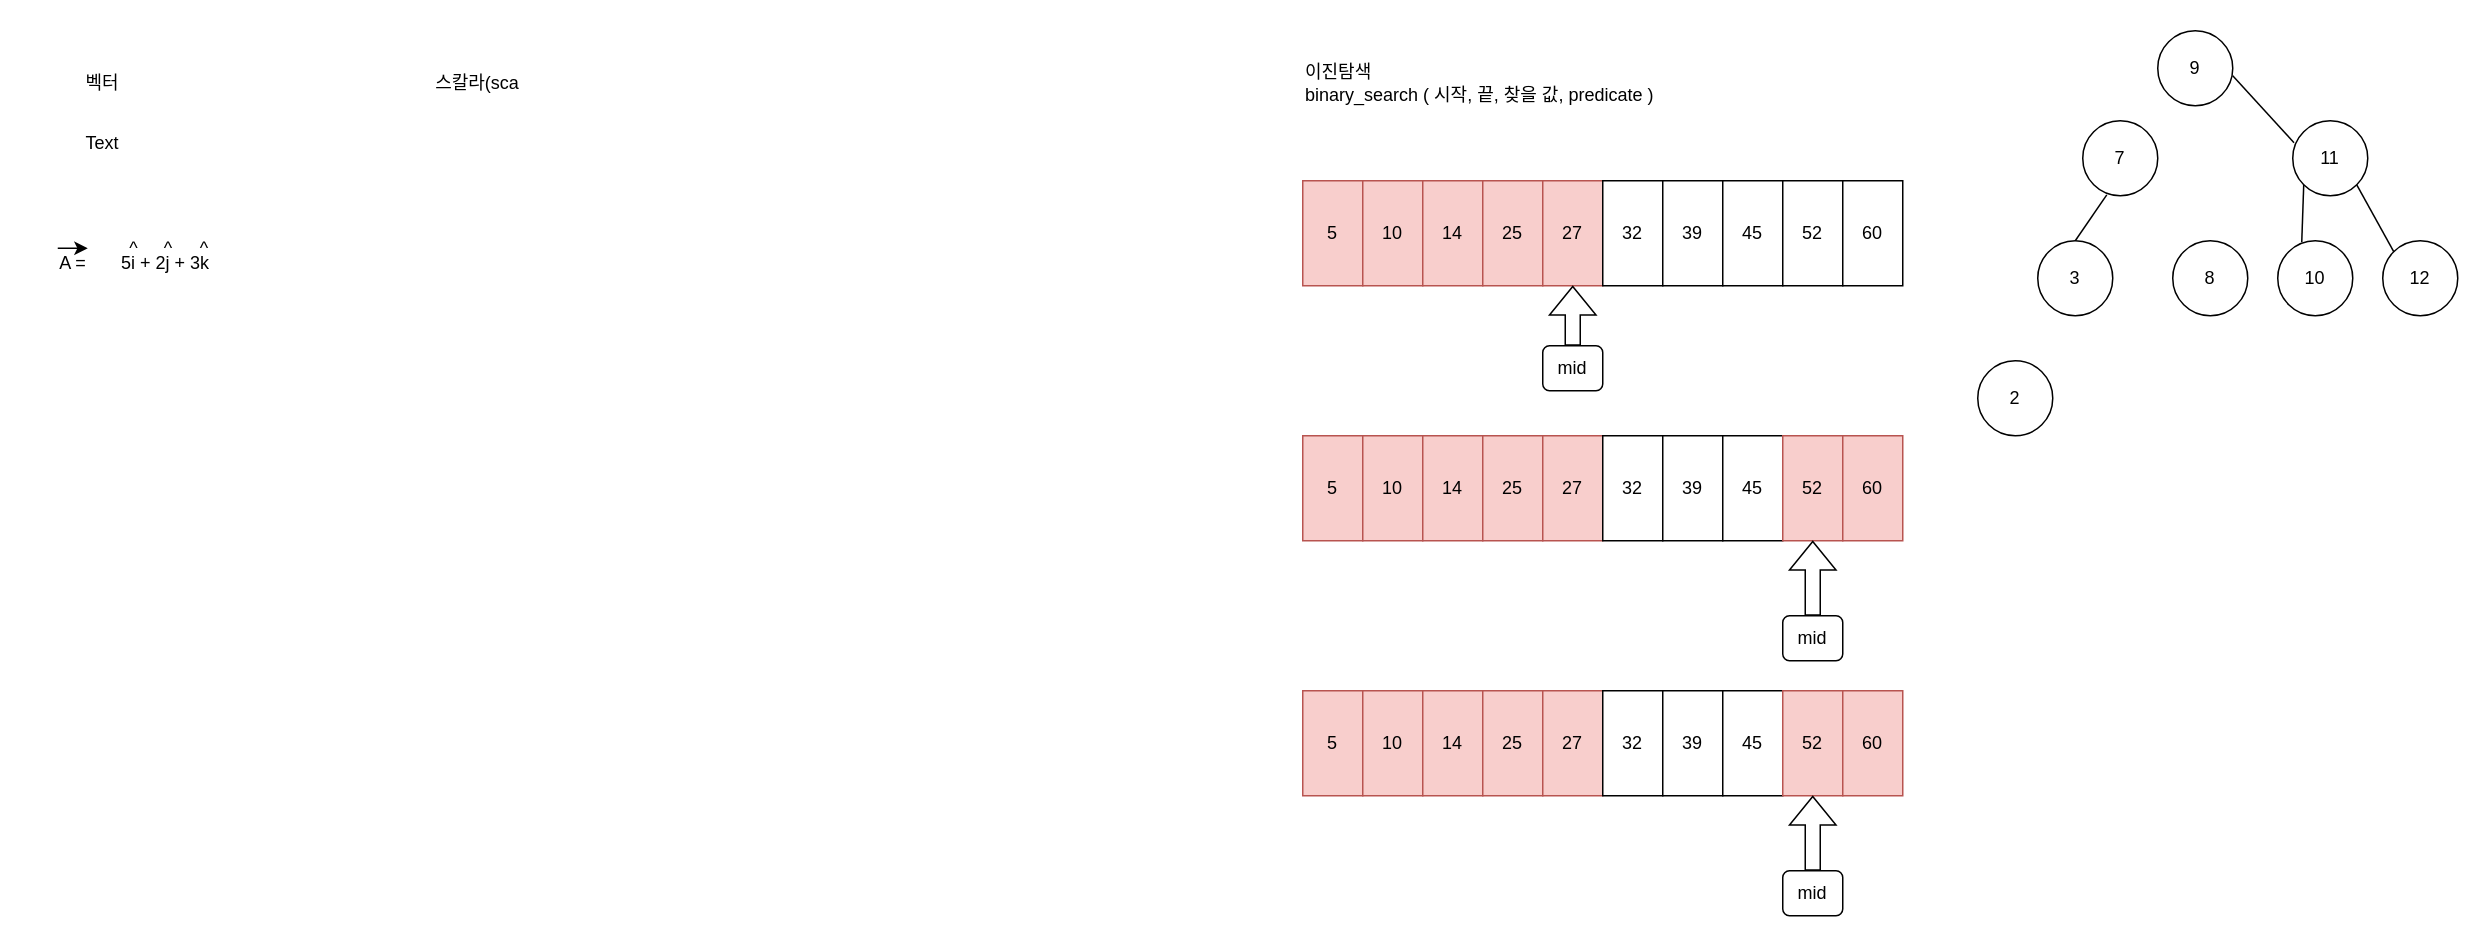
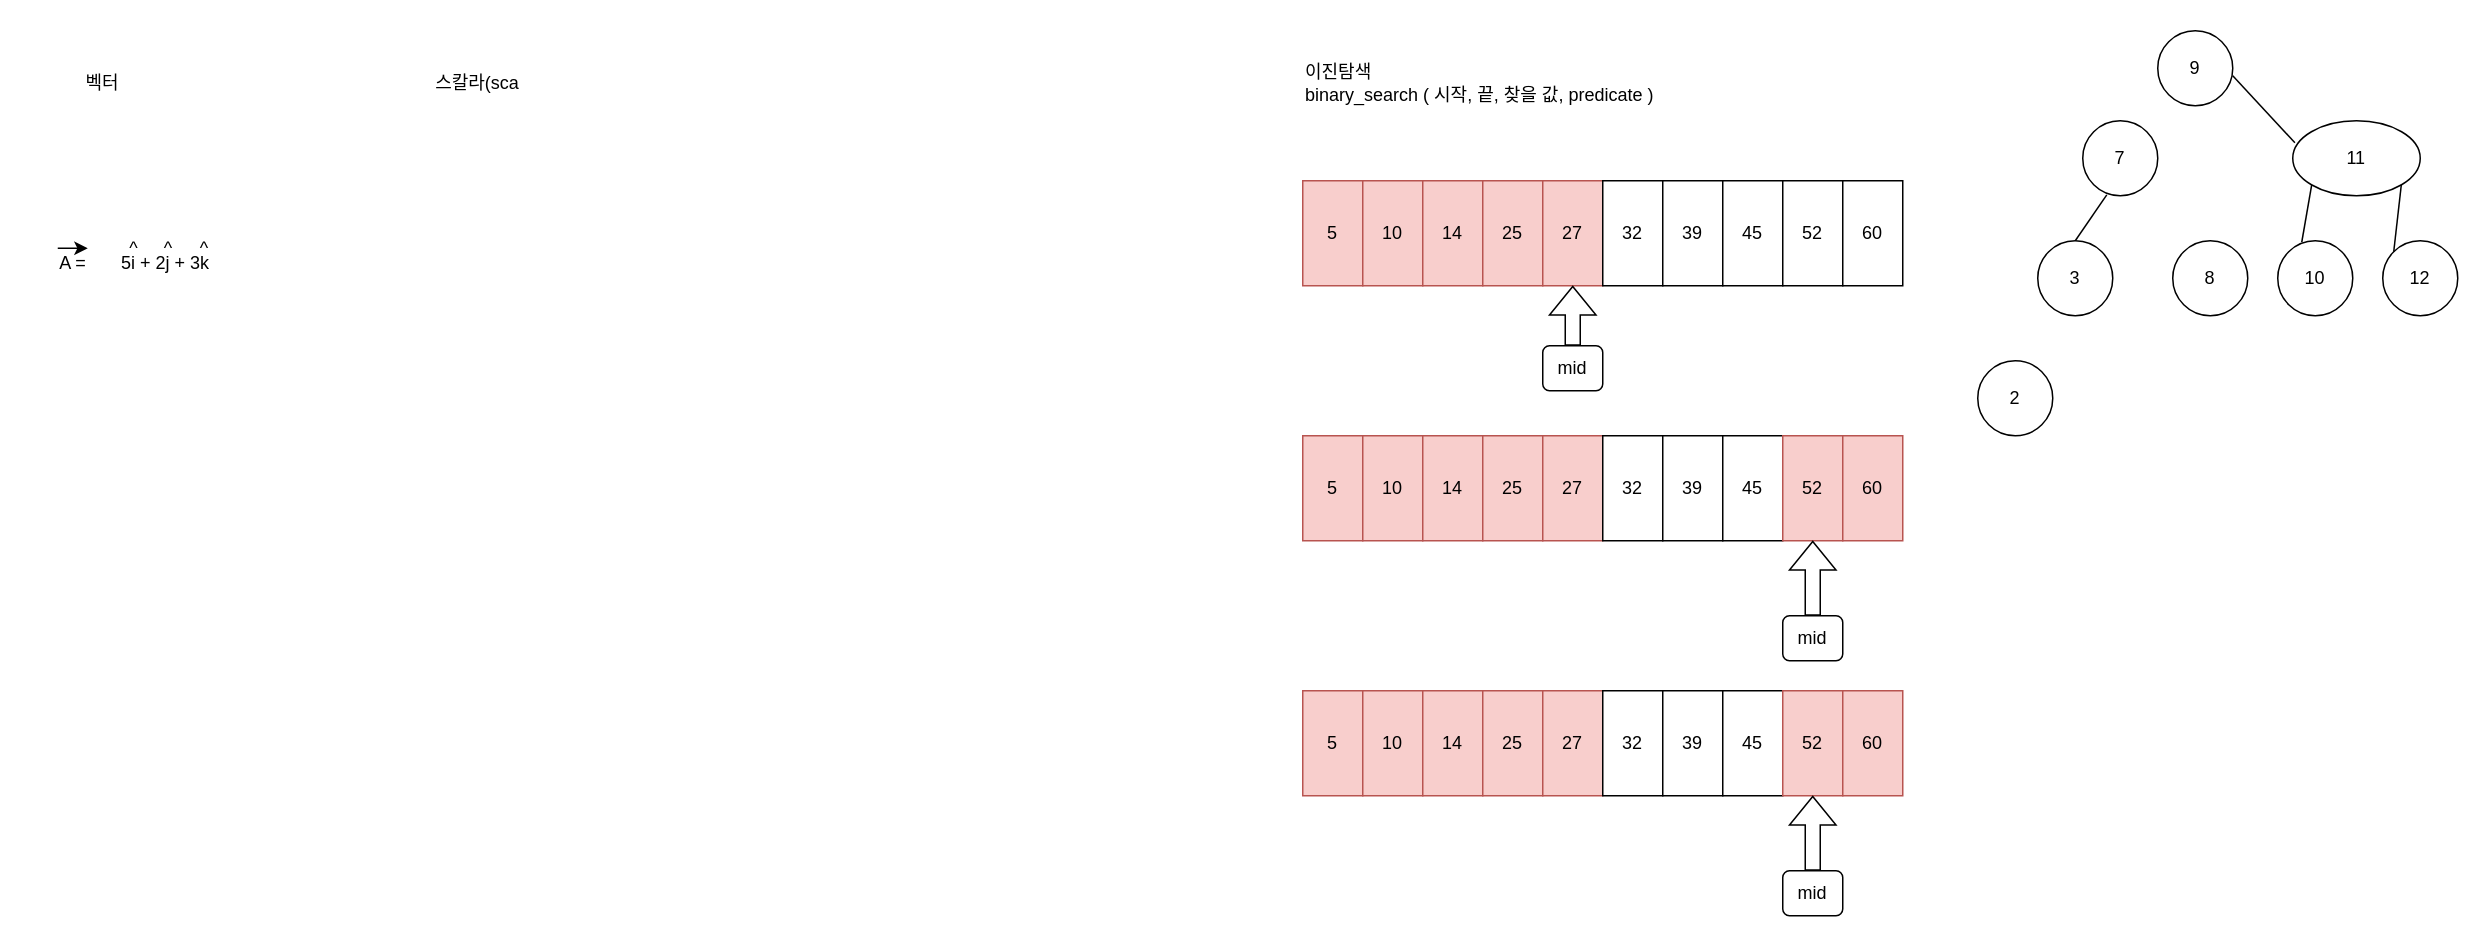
(103, 143) -> none
(2330, 158) -> (2357, 158)
